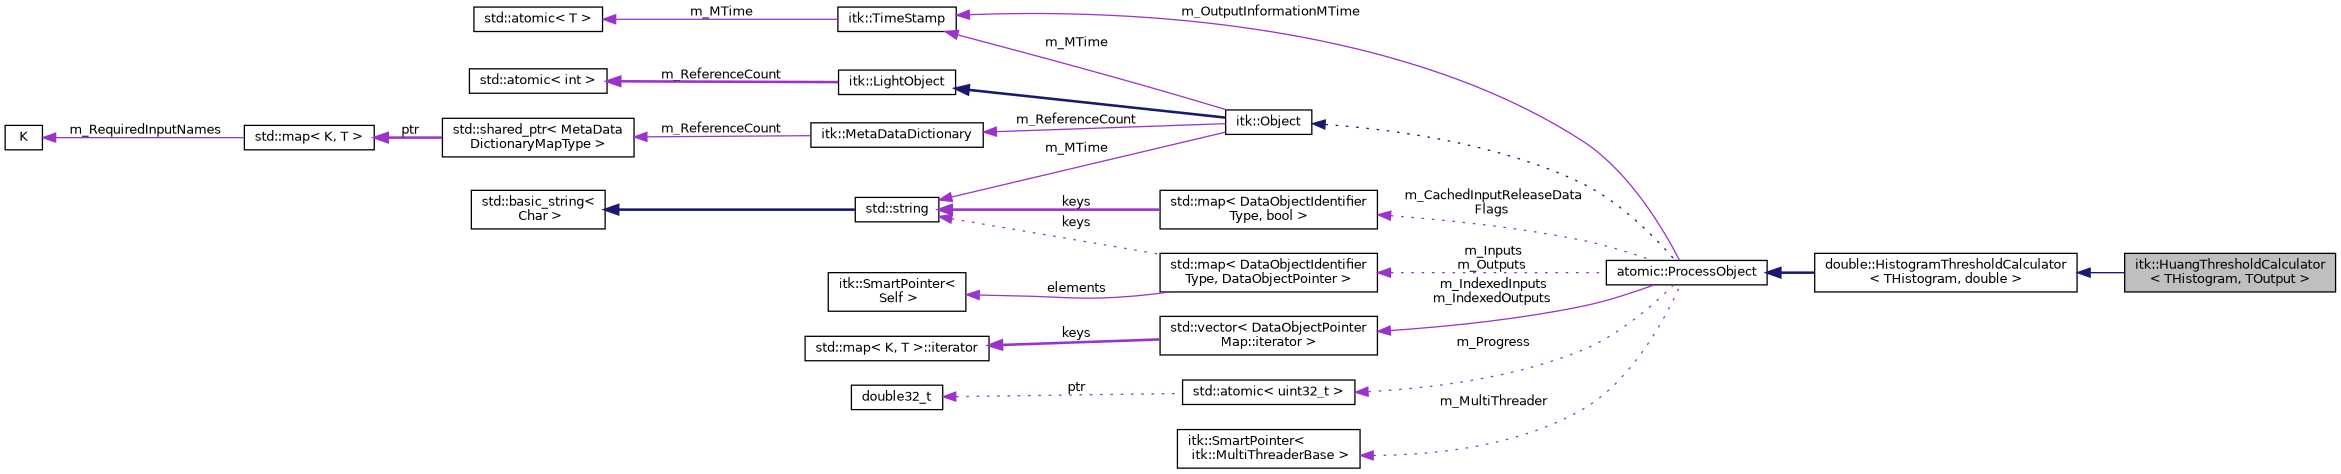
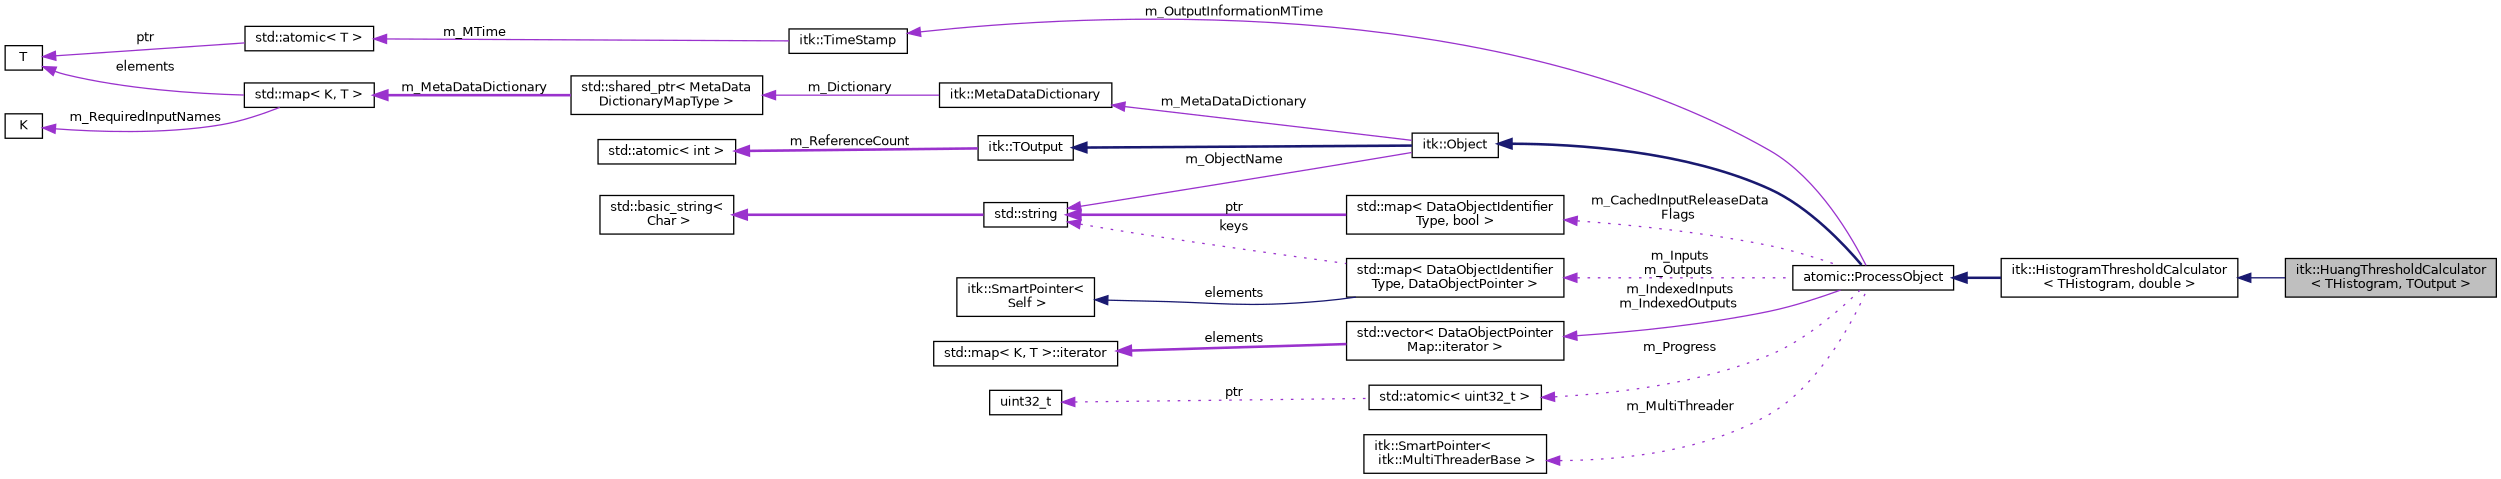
none -> (24, 58)
(1093, 71) -> none
(897, 82) -> (1026, 148)
(1075, 120) -> (1232, 102)
(720, 129) -> (848, 88)
(408, 131) -> (473, 88)
(1075, 149) -> (1232, 160)
(1515, 158) -> (1702, 166)
(1075, 203) -> (1232, 208)
(737, 210) -> (865, 215)
(1946, 273) -> (2120, 278)
(1074, 298) -> (1232, 304)
(1075, 334) -> (1232, 339)
(897, 397) -> (1026, 403)
